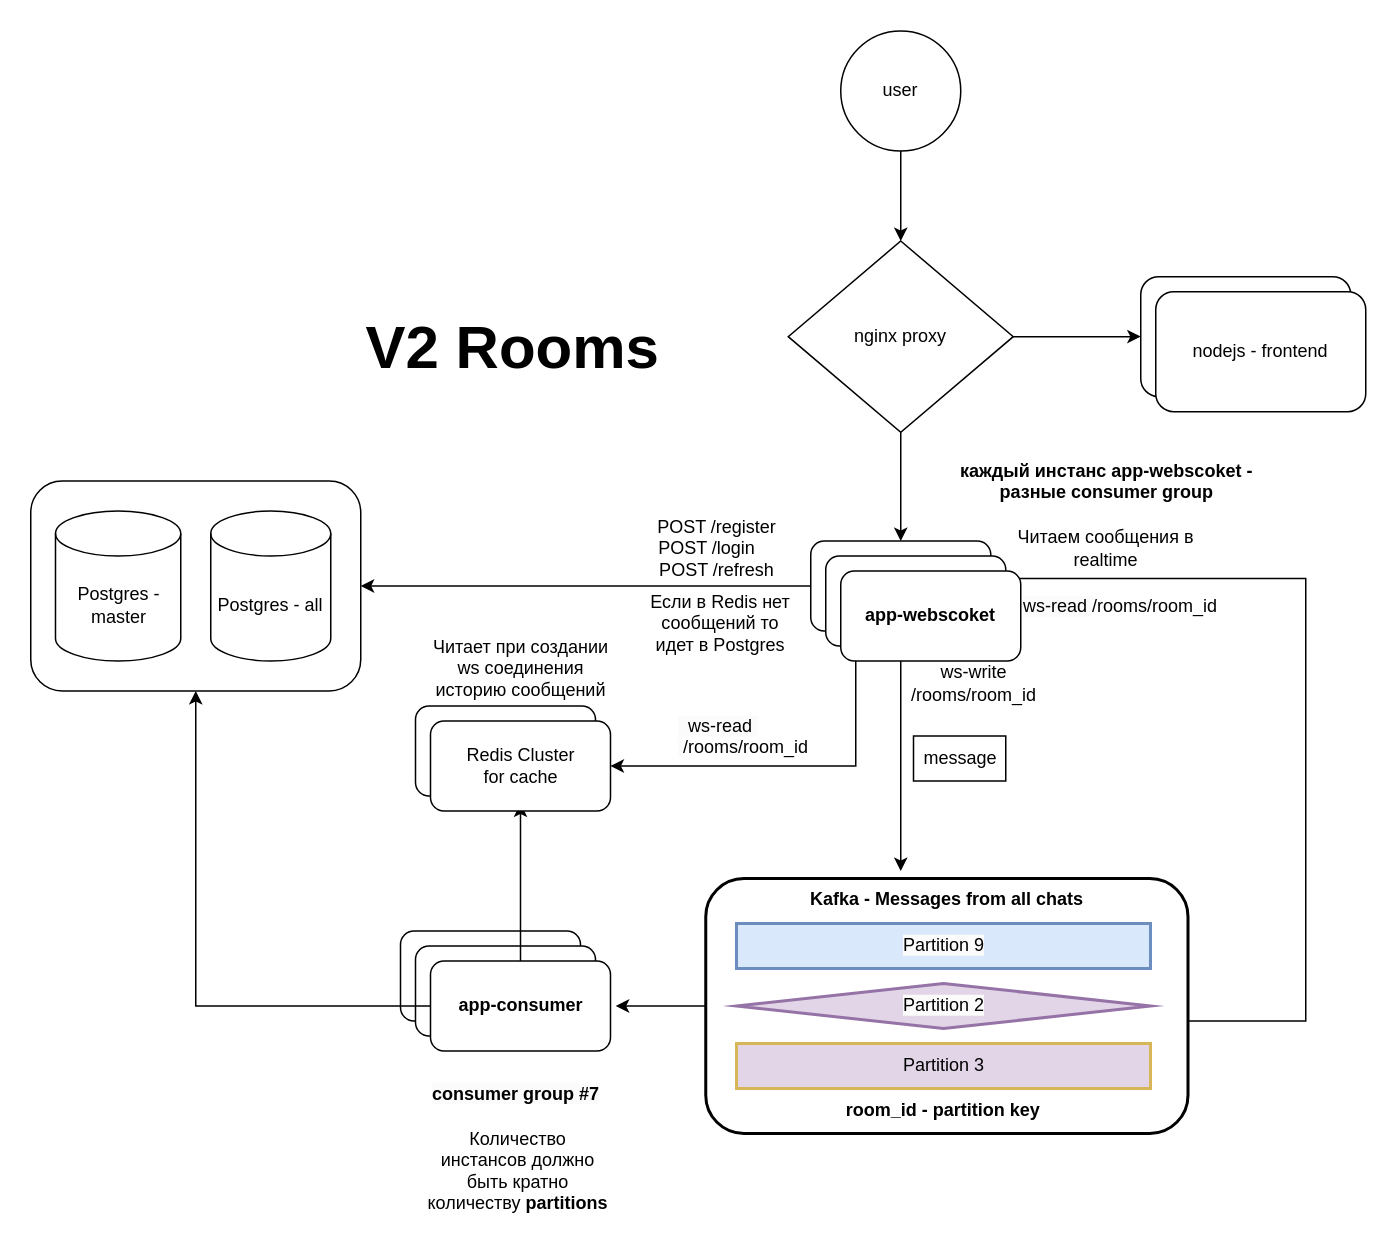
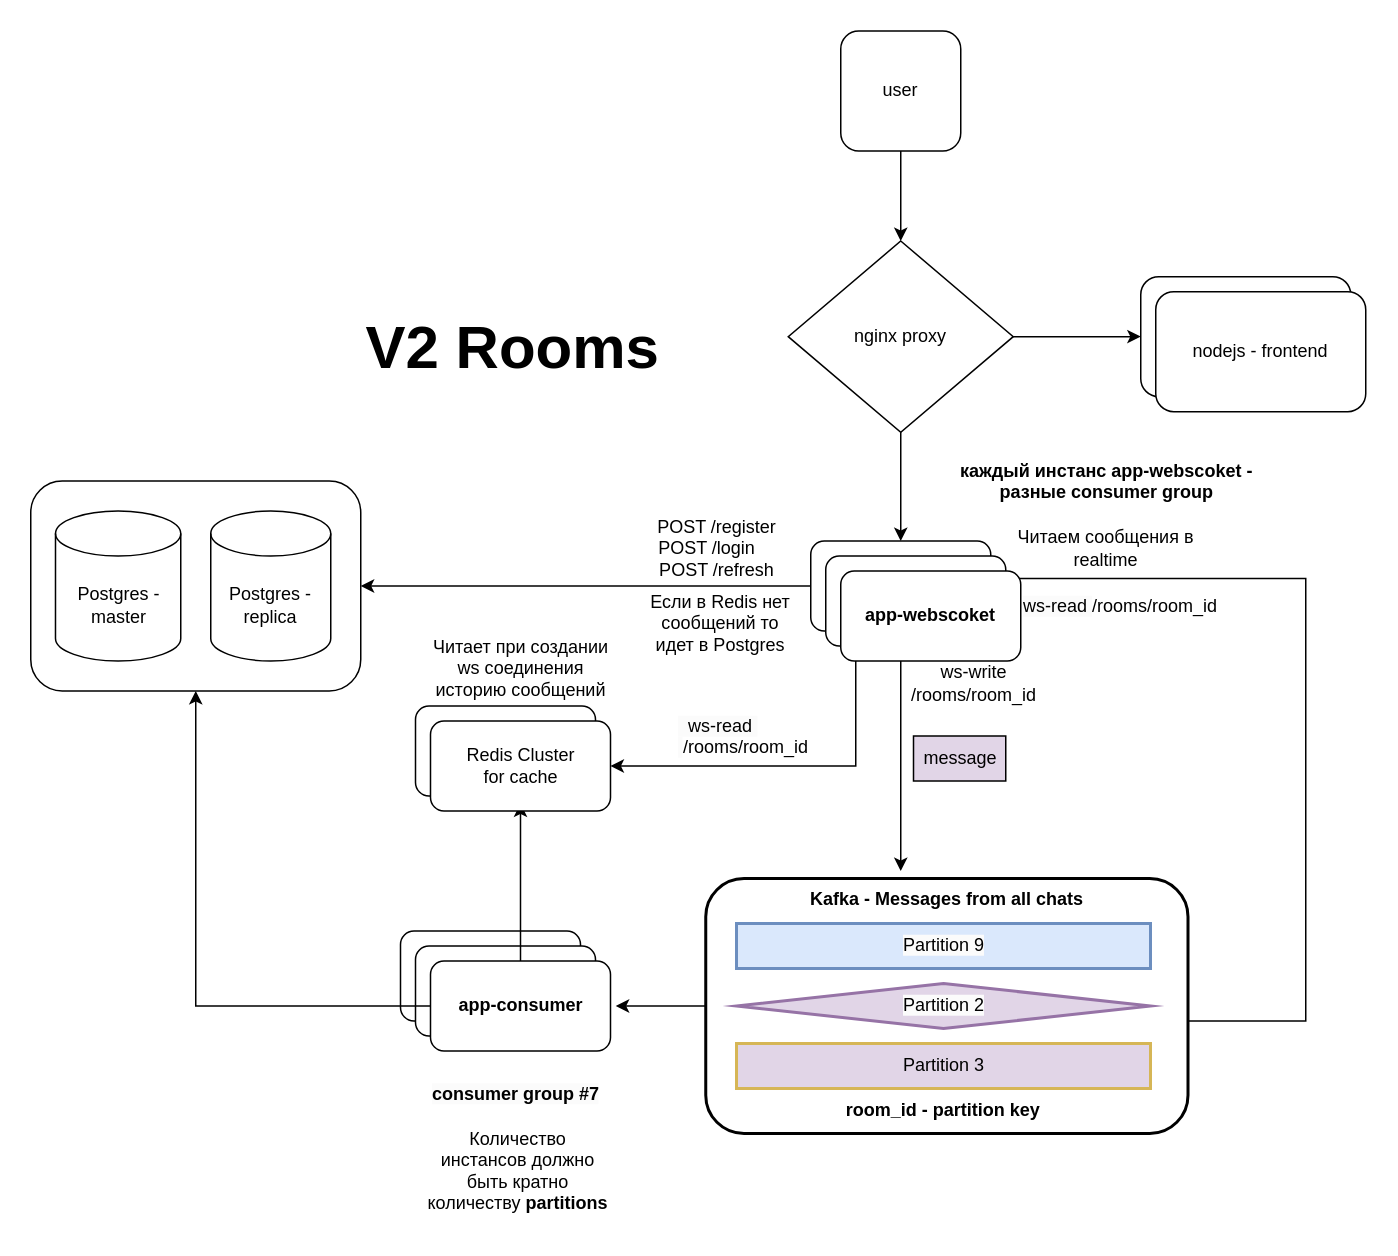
(901, 91) -> (901, 91)
(271, 605) -> (271, 605)
(960, 758) -> (960, 758)
